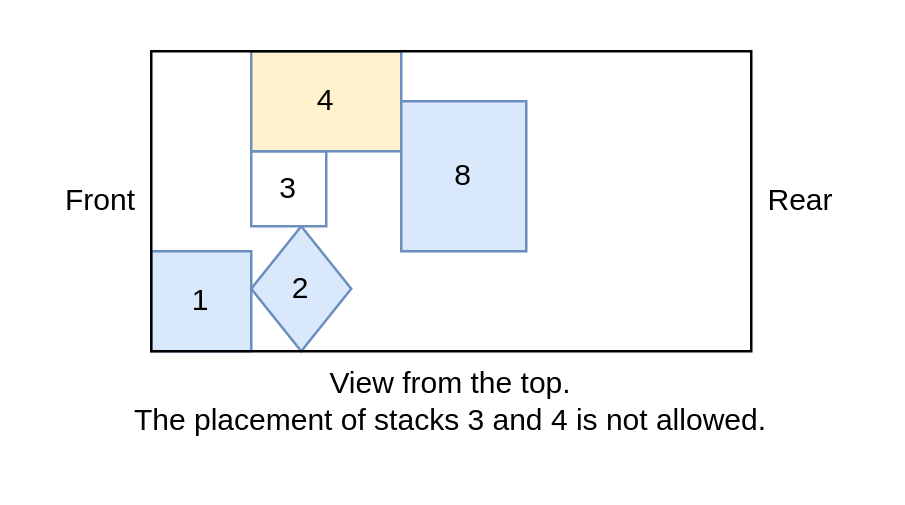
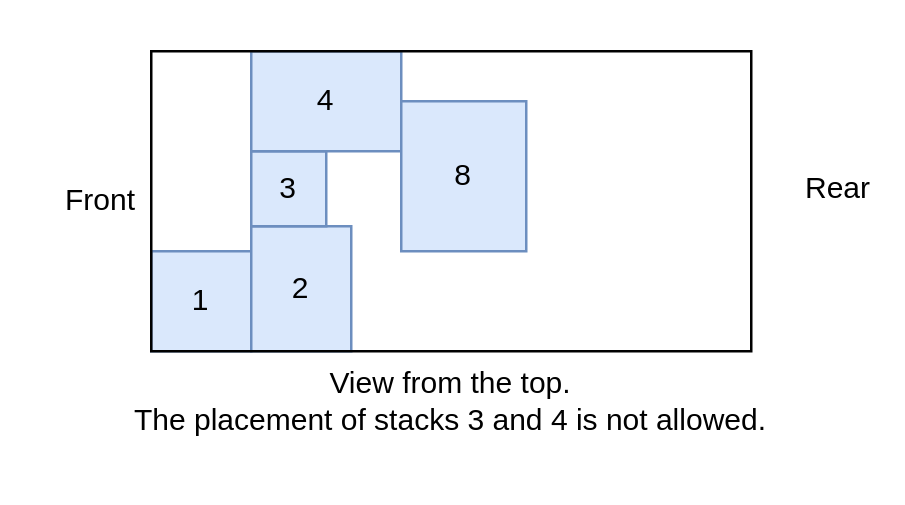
(326, 101) -> (326, 101)
(289, 189) -> (289, 189)
(801, 201) -> (839, 189)
(301, 289) -> (301, 289)
